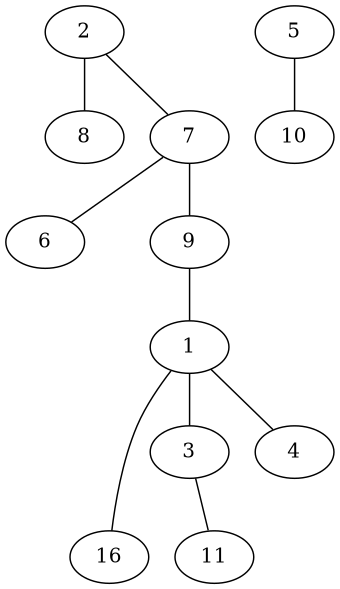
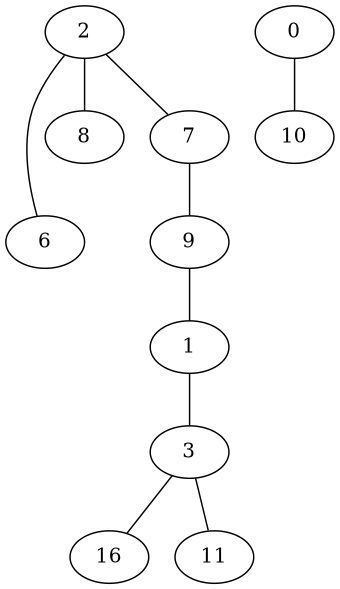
(295, 32) -> (295, 32)
(117, 190) -> (28, 131)
(130, 446) -> (149, 505)
(295, 452) -> none
